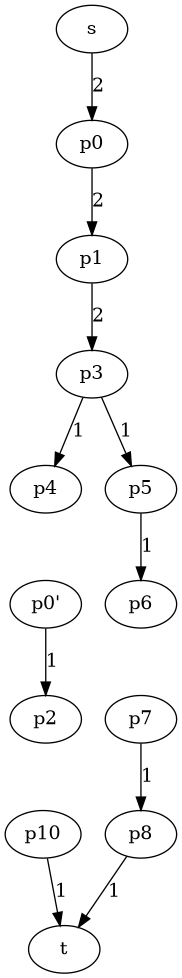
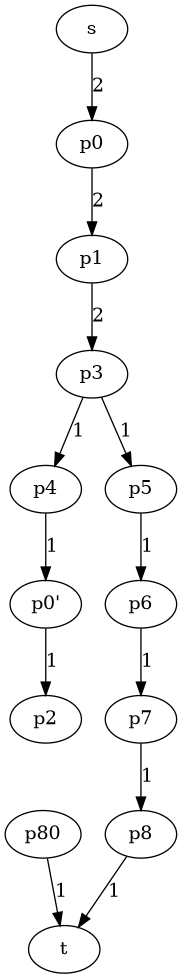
none -> (46, 540)
none -> (141, 655)
(43, 834) -> (43, 834)
